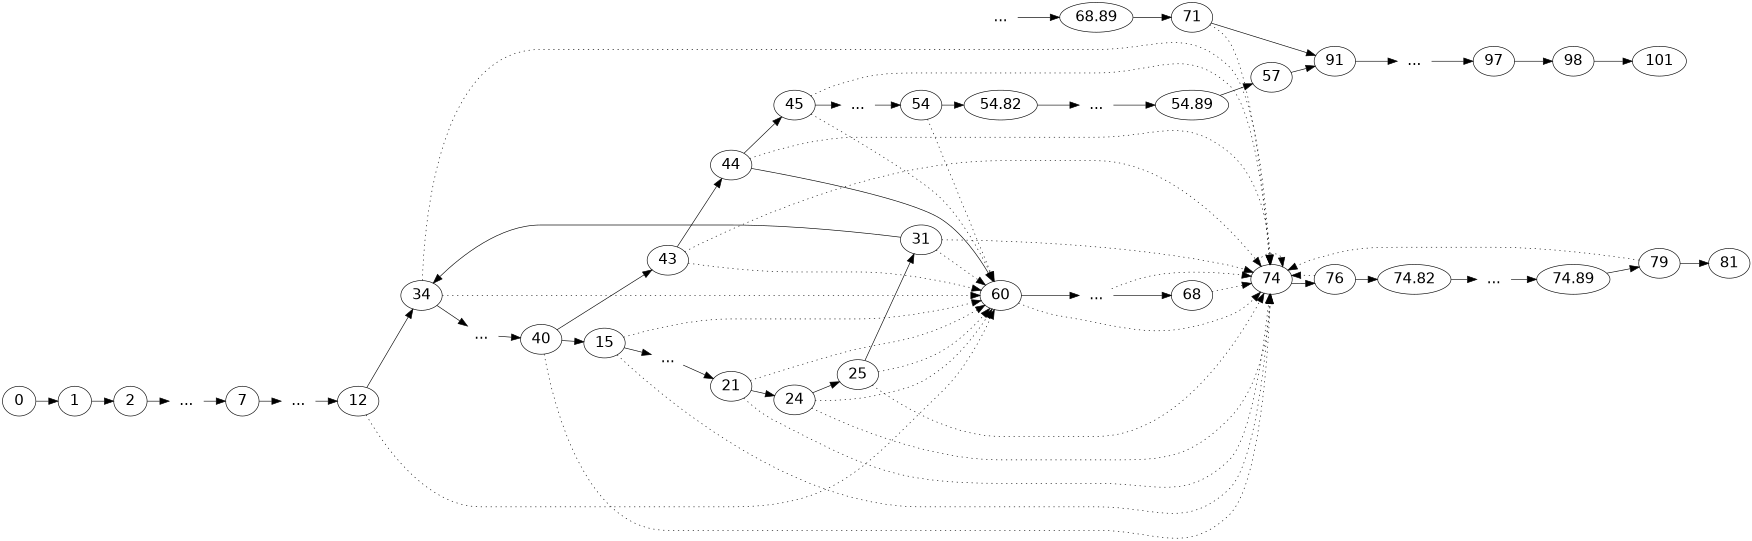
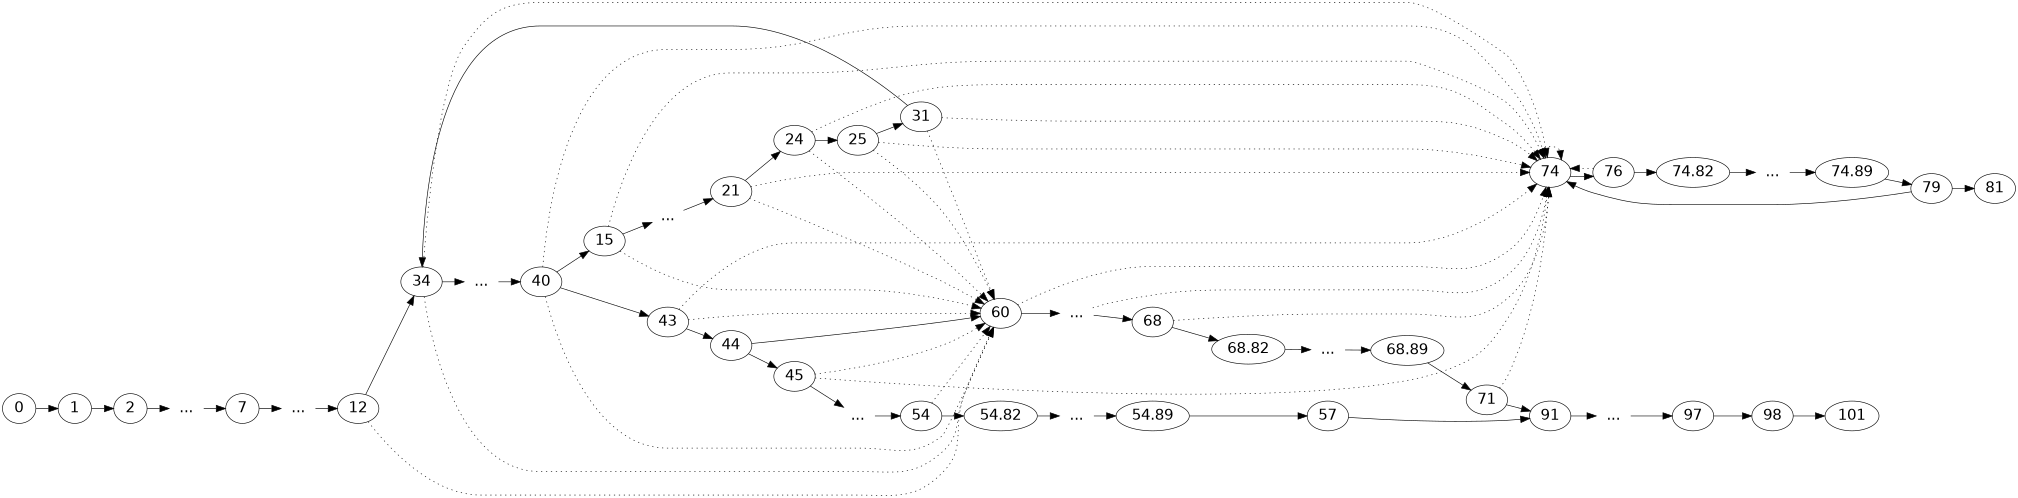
(1048, 137) -> none
(1467, 247) -> (1742, 205)
none -> (1248, 349)
none -> (758, 448)
